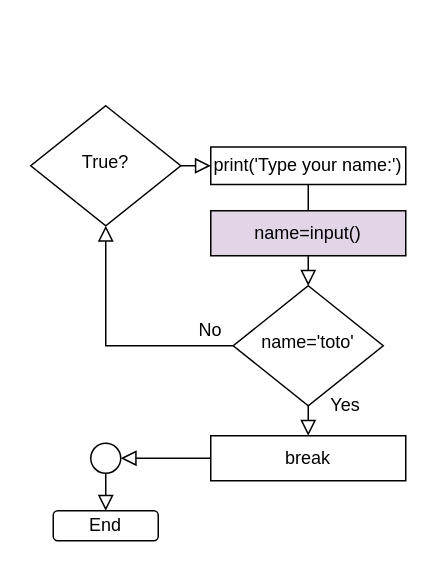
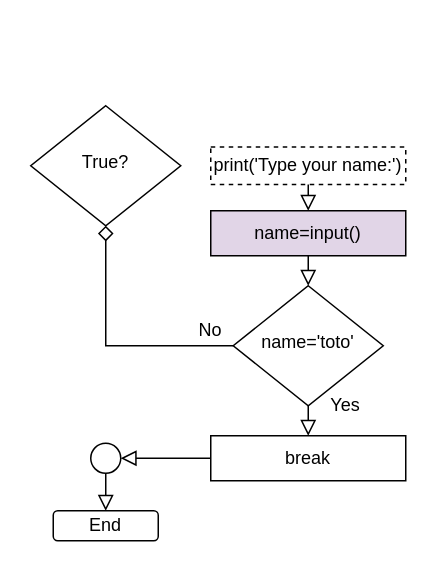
(188, 166) -> none
(308, 166) -> (308, 166)
(308, 197) -> (308, 193)
(106, 242) -> (106, 242)
